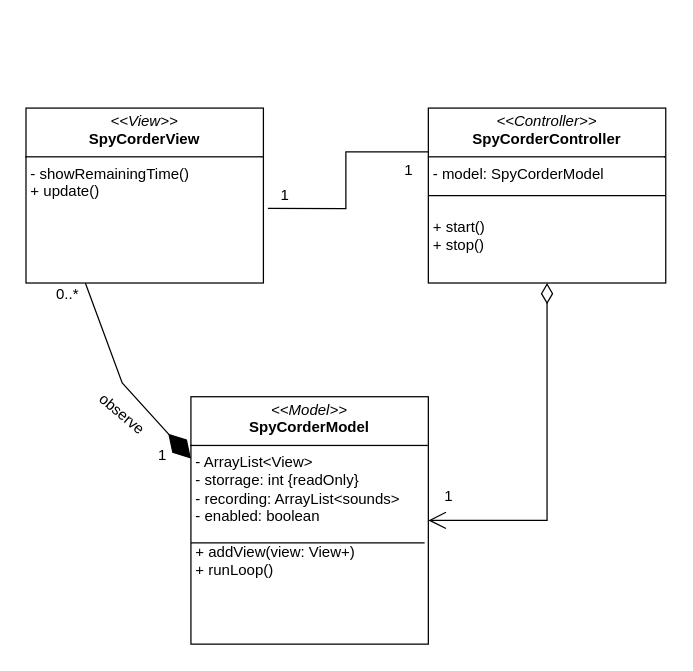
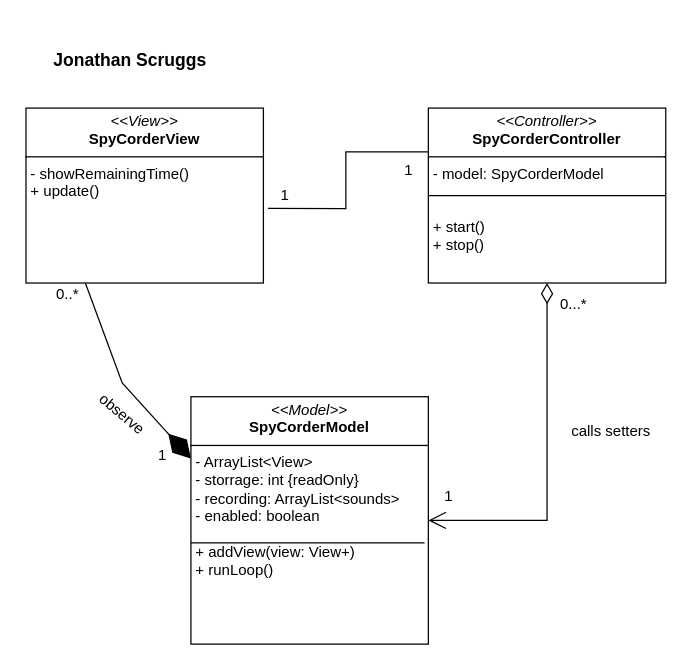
none -> (129, 60)
none -> (573, 304)
none -> (611, 431)
